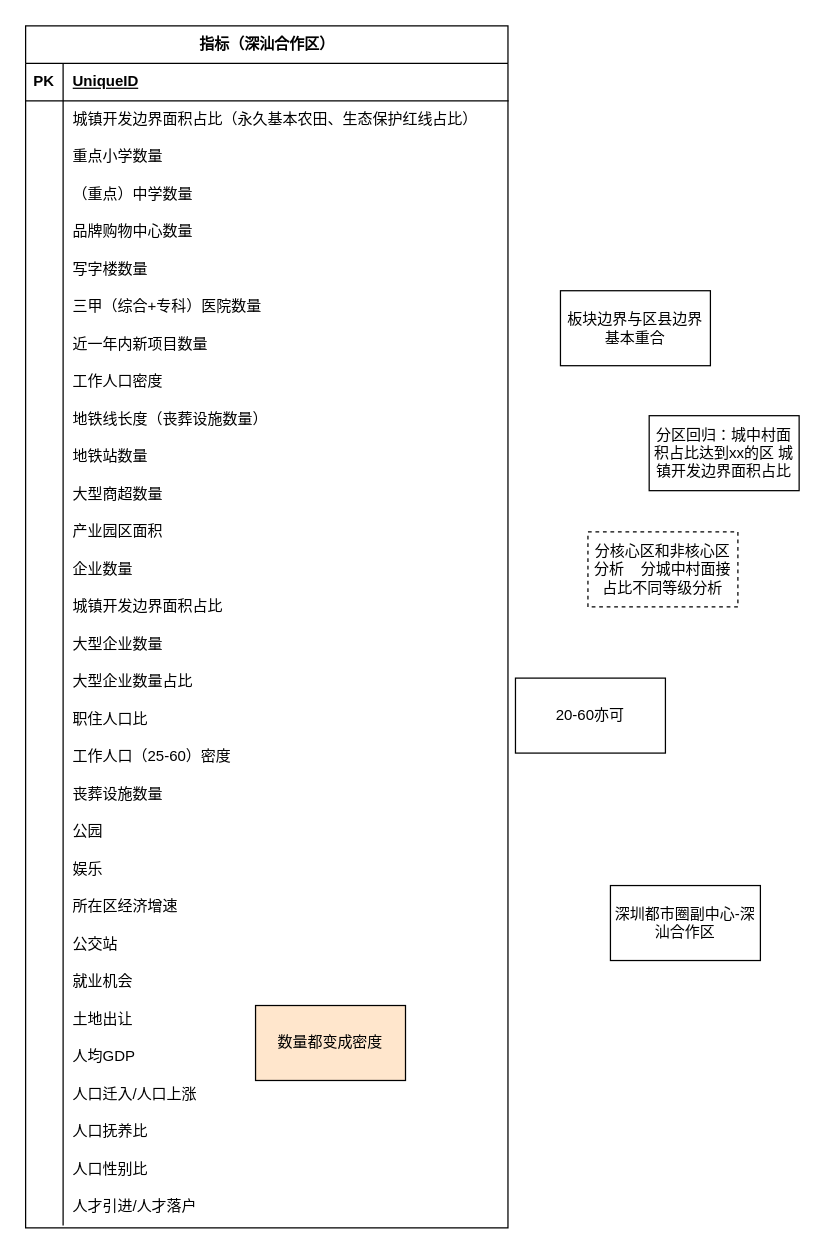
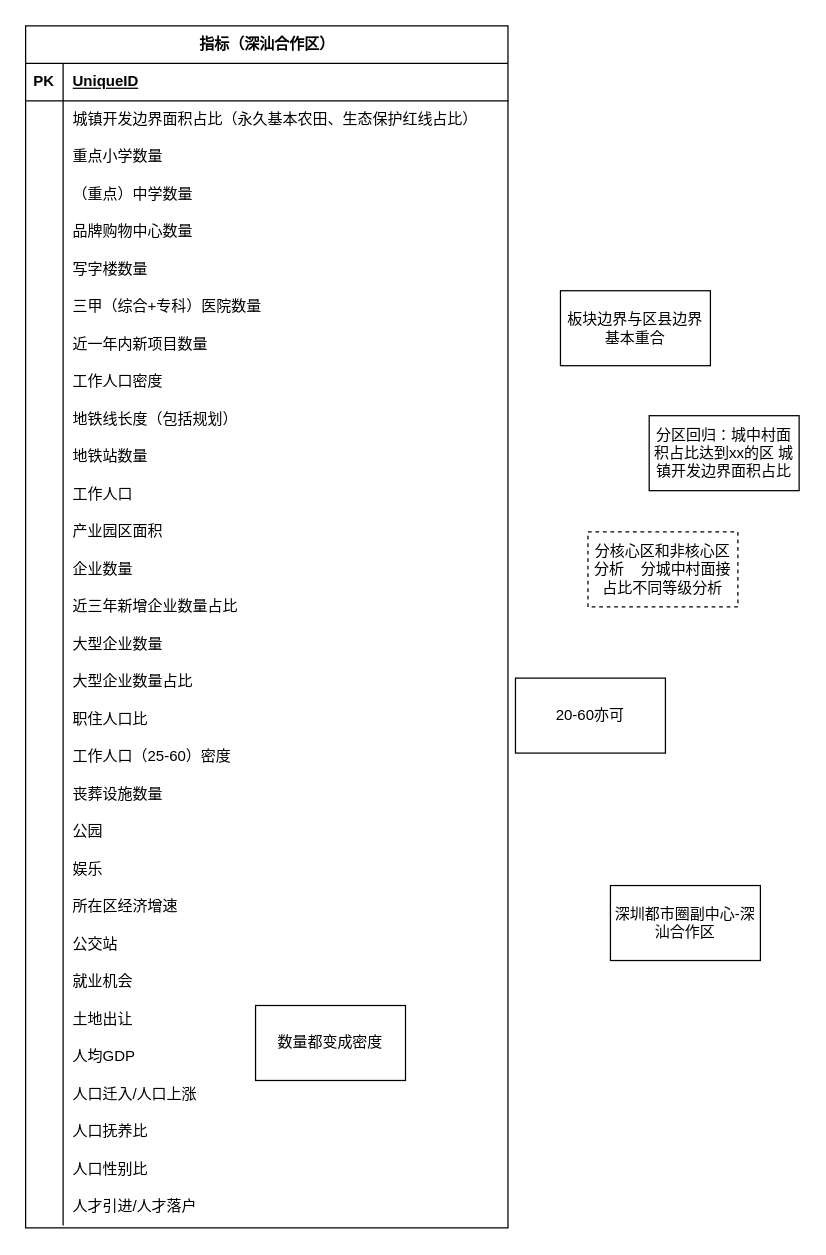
(171, 419) -> (156, 419)
(118, 494) -> (103, 494)
(148, 607) -> (156, 607)
(331, 1043) -> (331, 1043)
